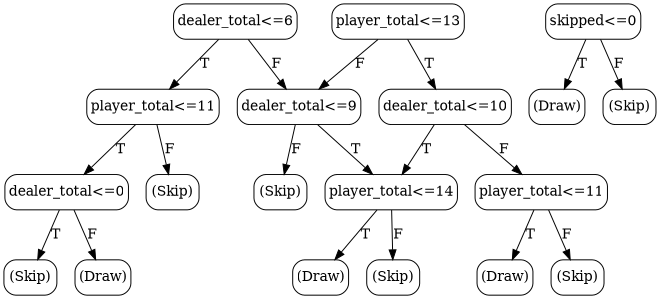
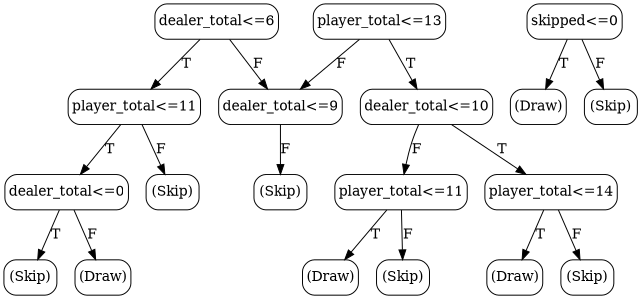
(341, 146) -> none
